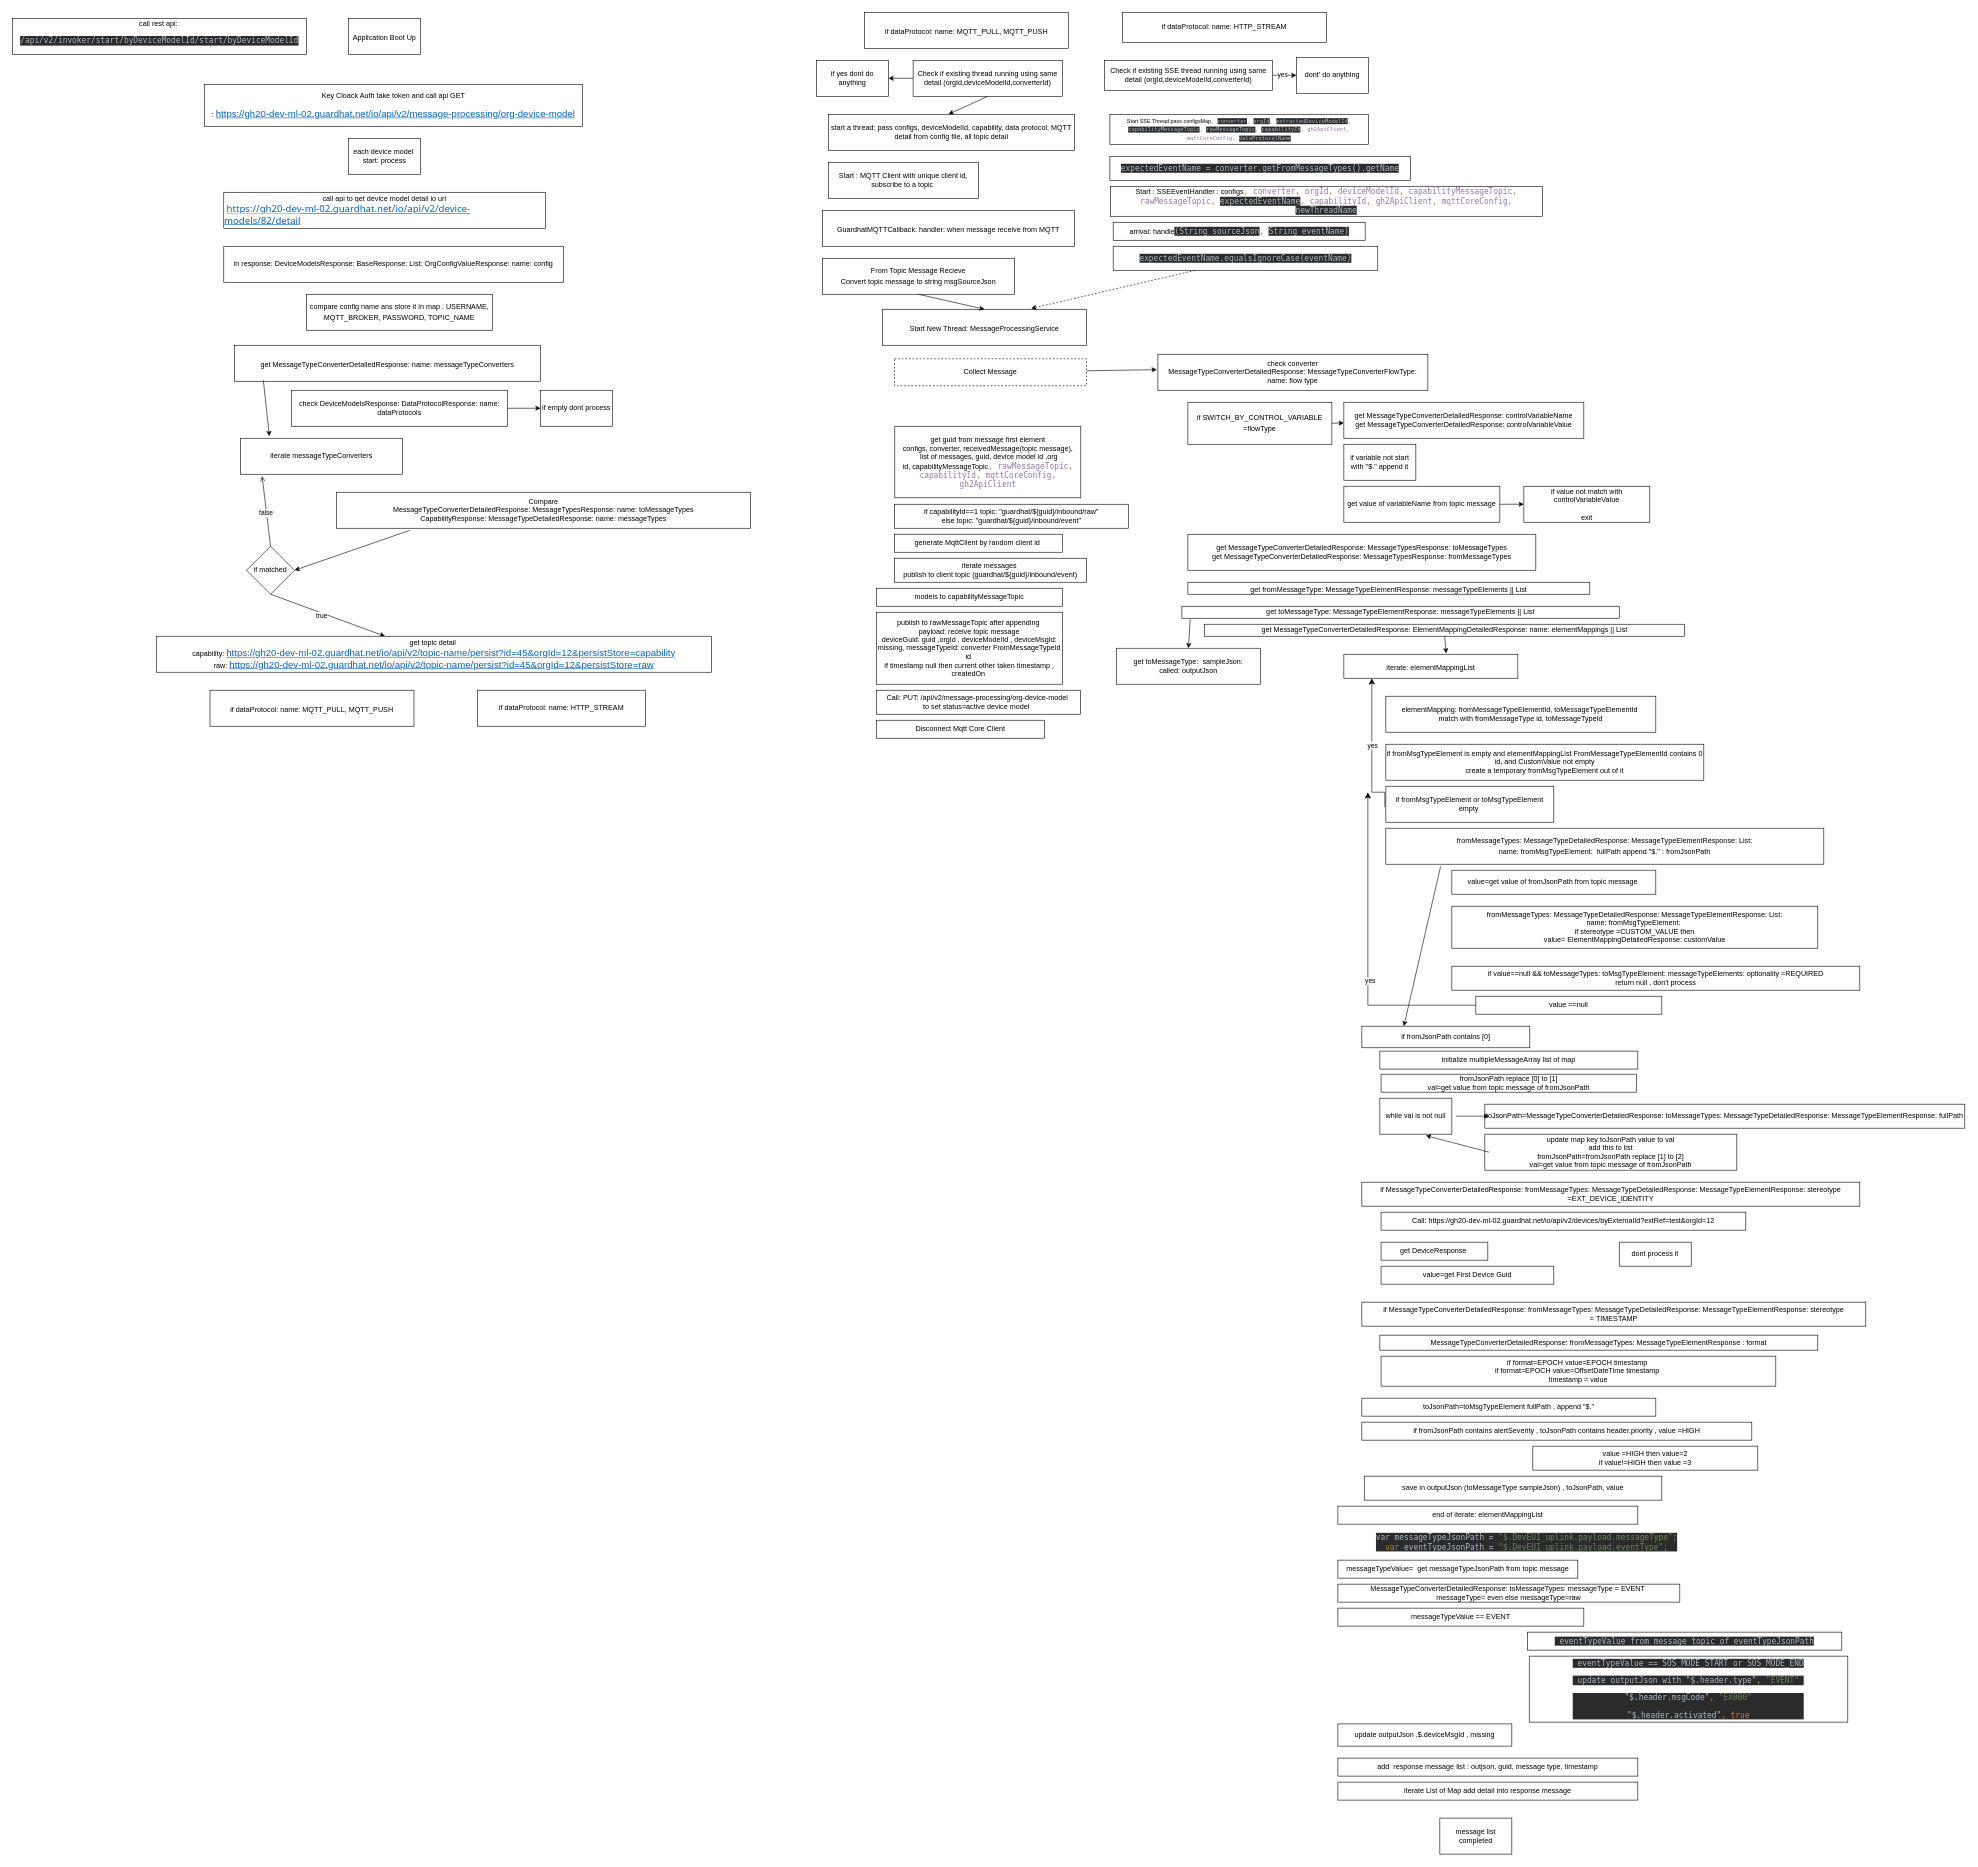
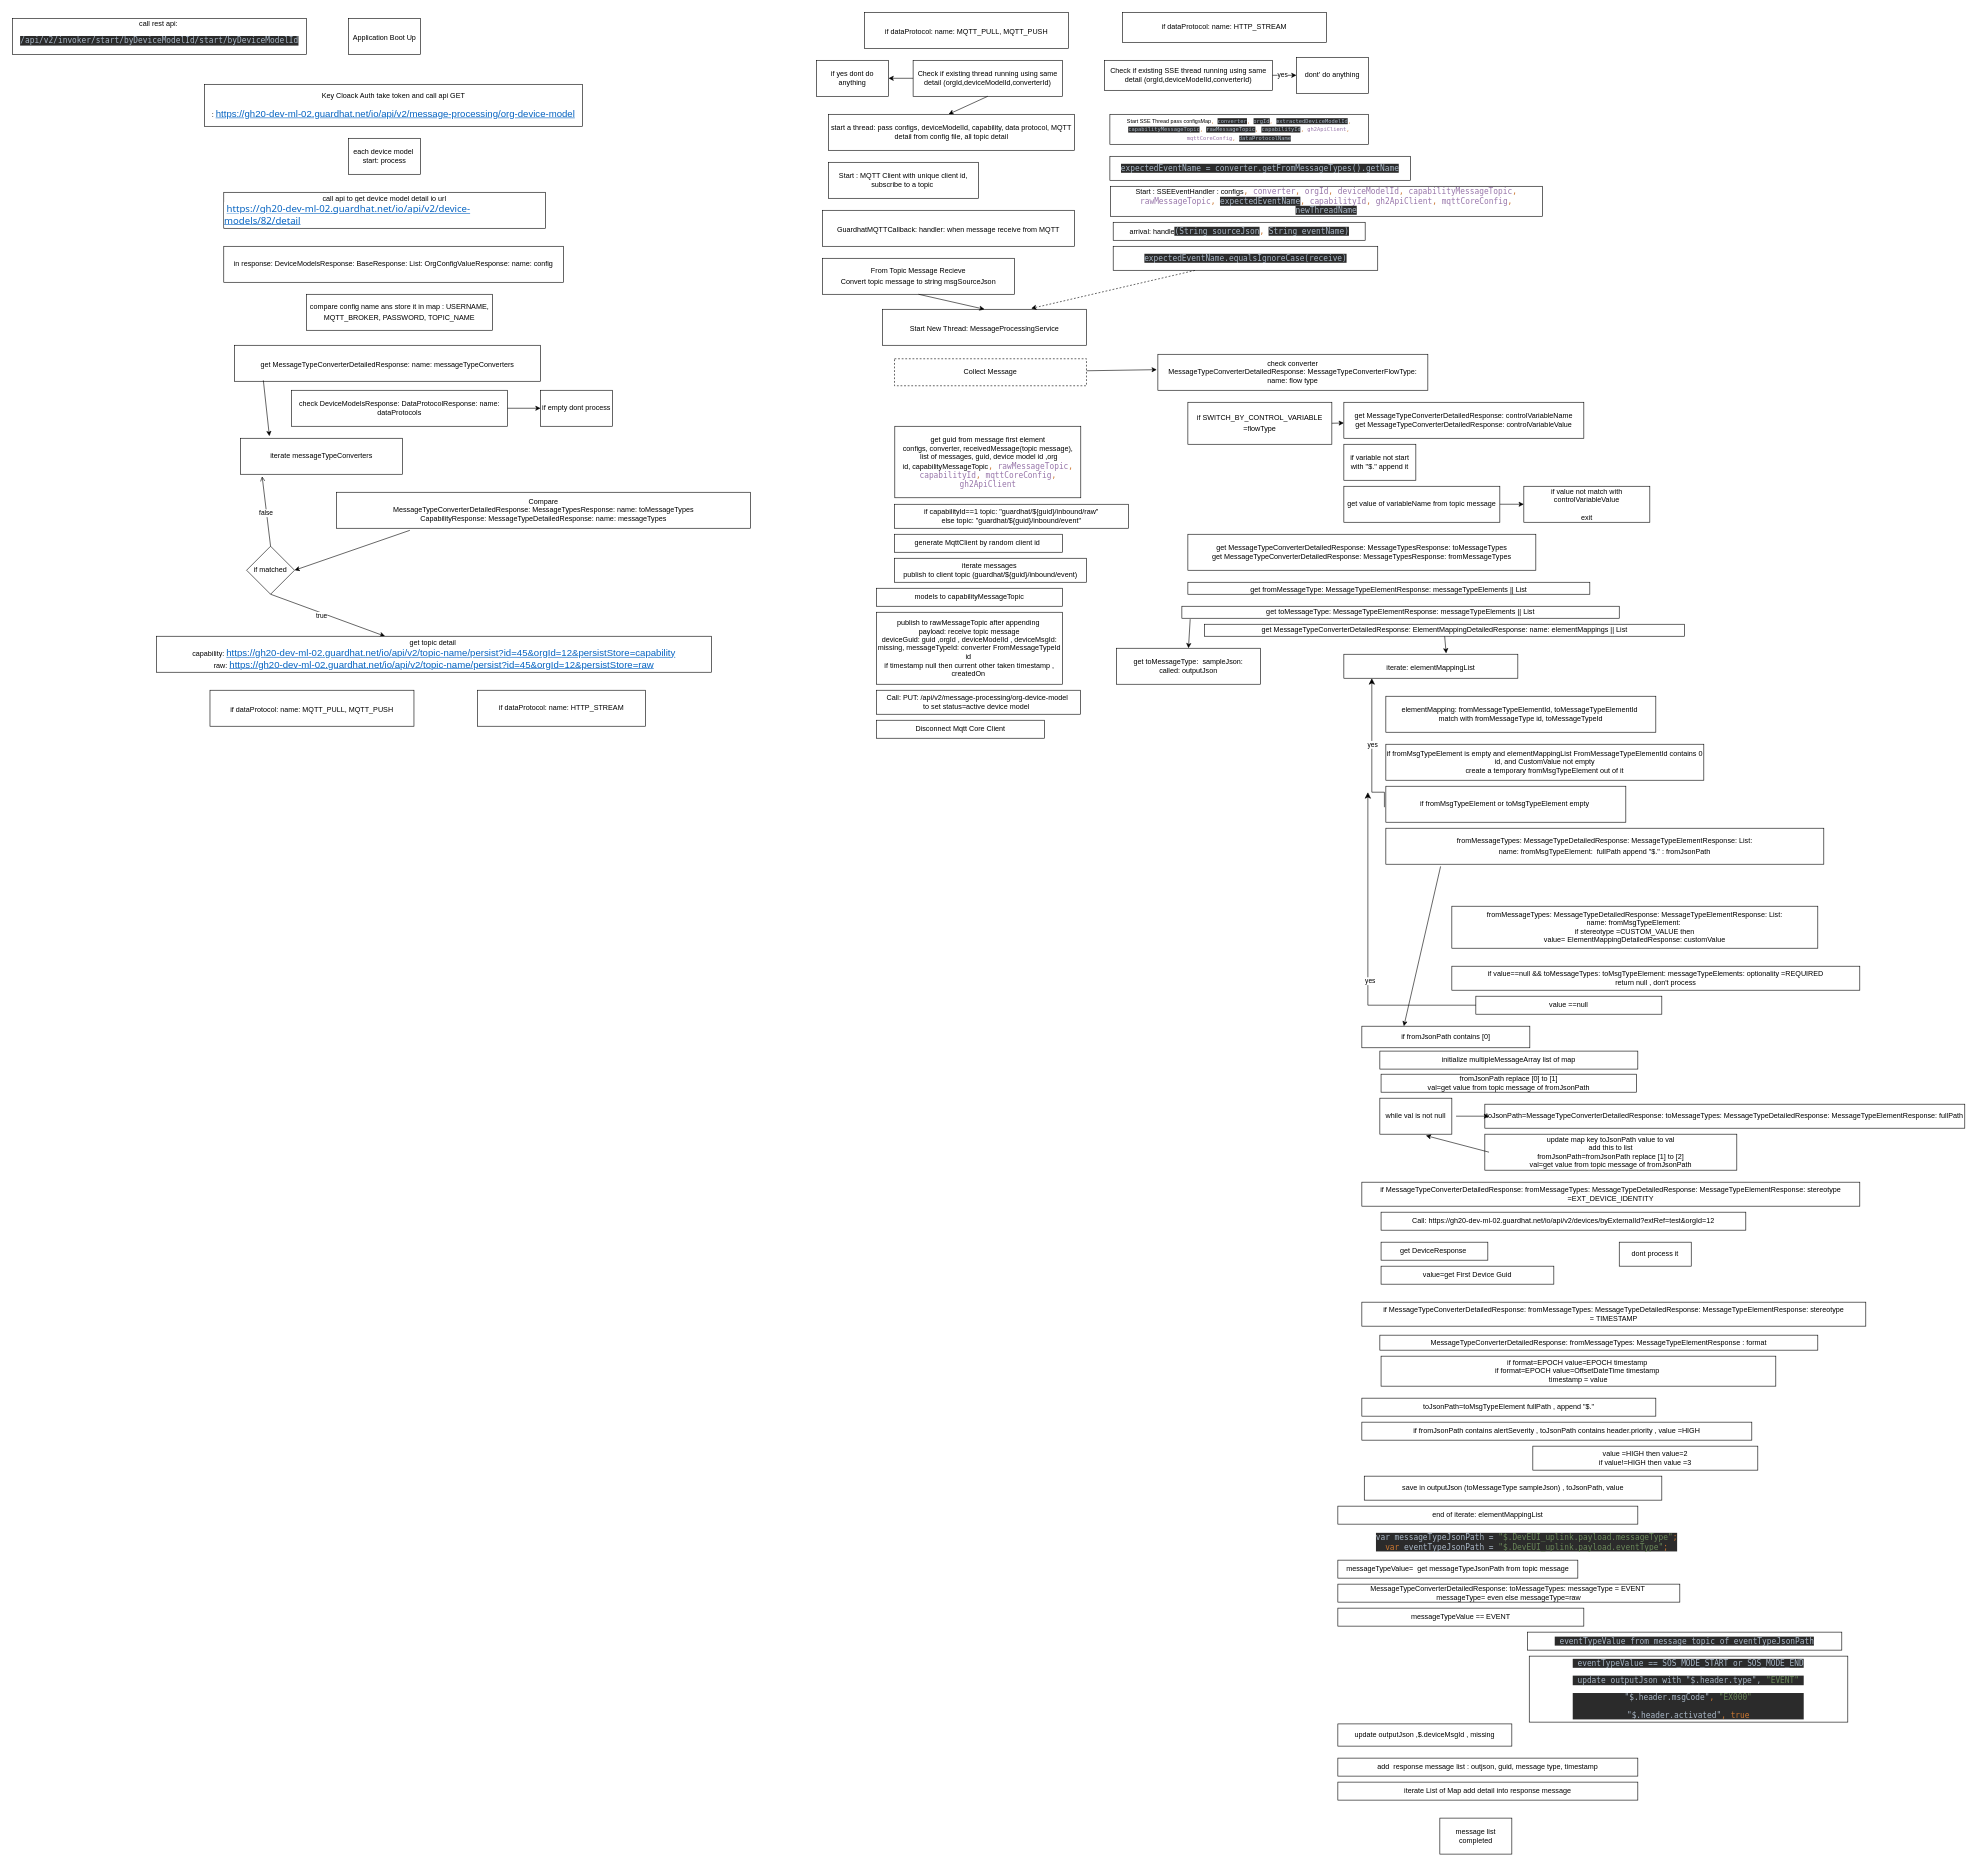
(1246, 258) -> (1246, 258)
(1470, 804) -> (1506, 804)
(1554, 882) -> none
